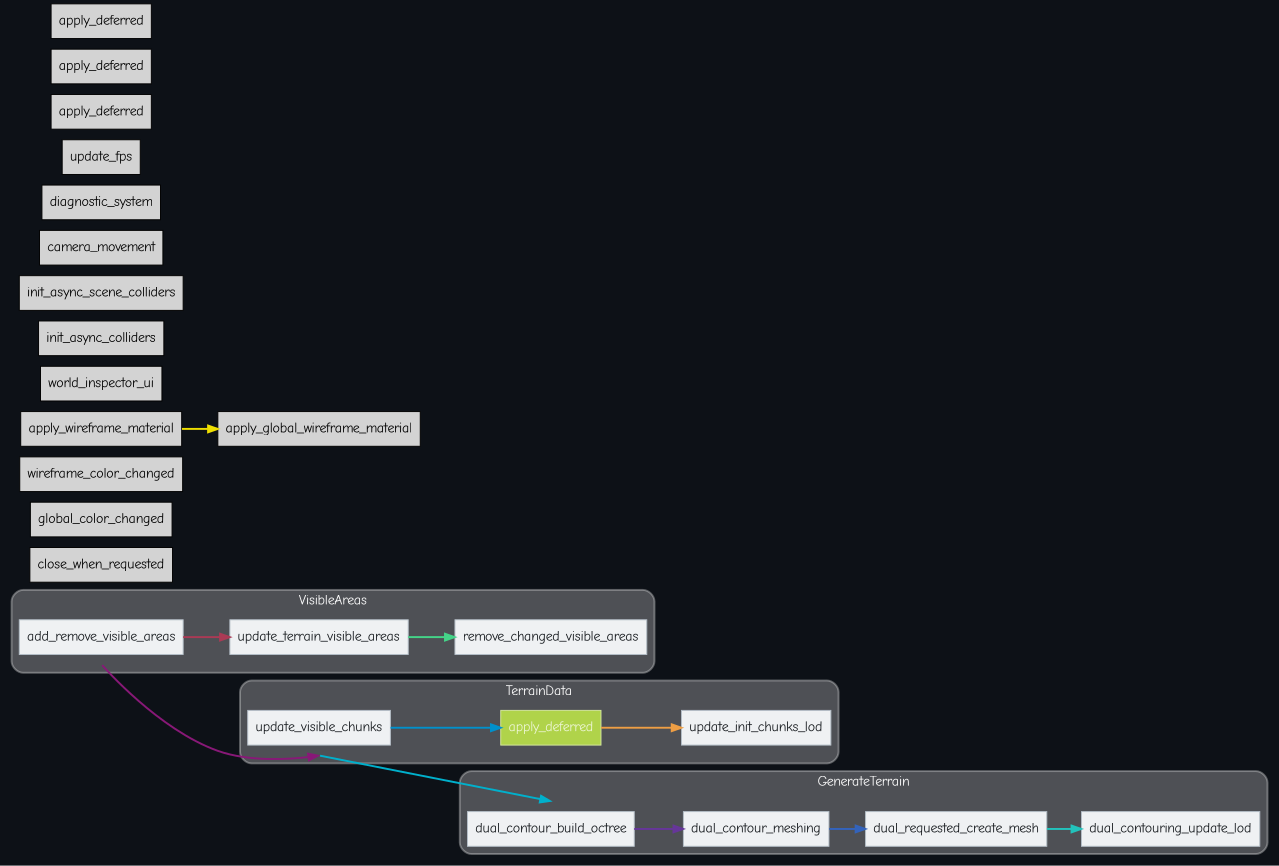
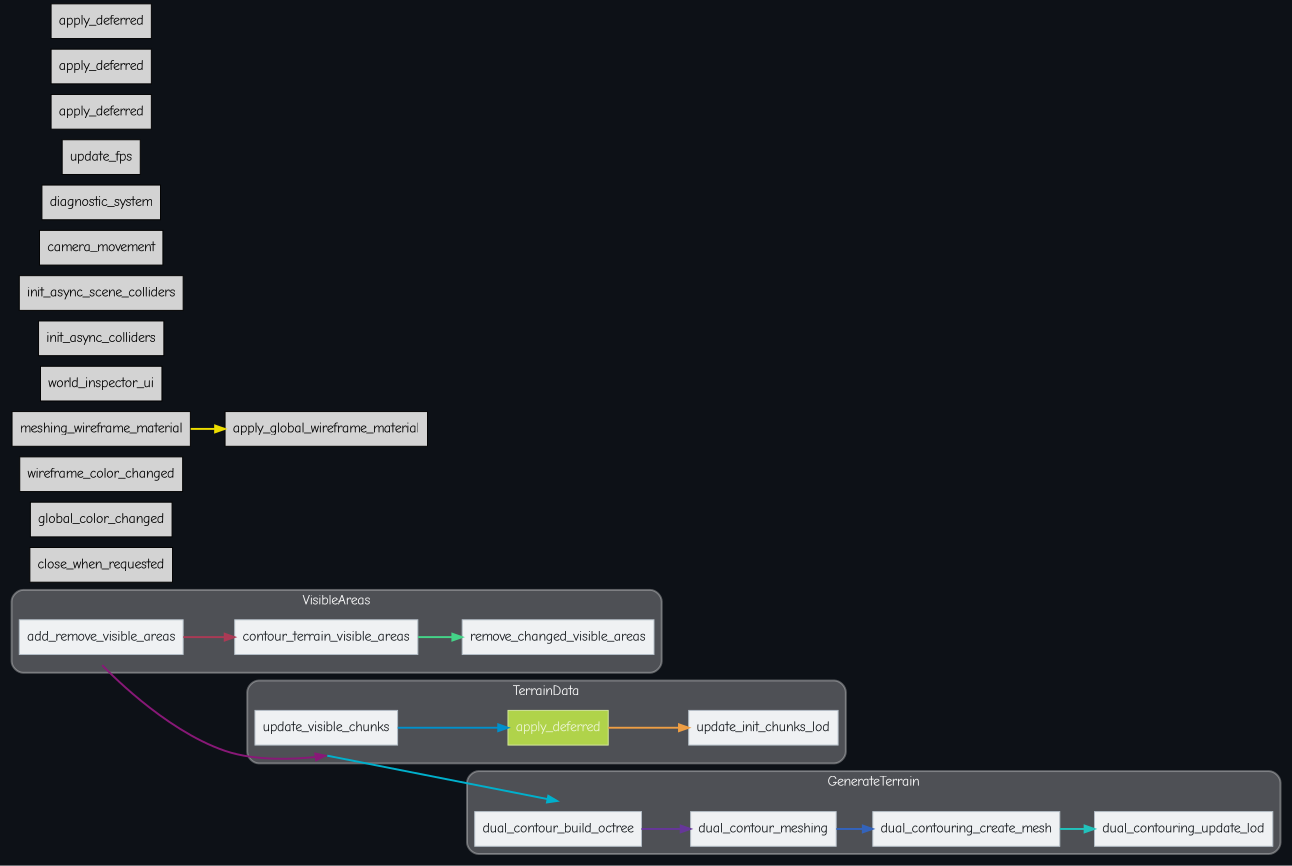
(101, 429) -> (101, 429)
(319, 637) -> (326, 637)
(956, 829) -> (966, 829)
